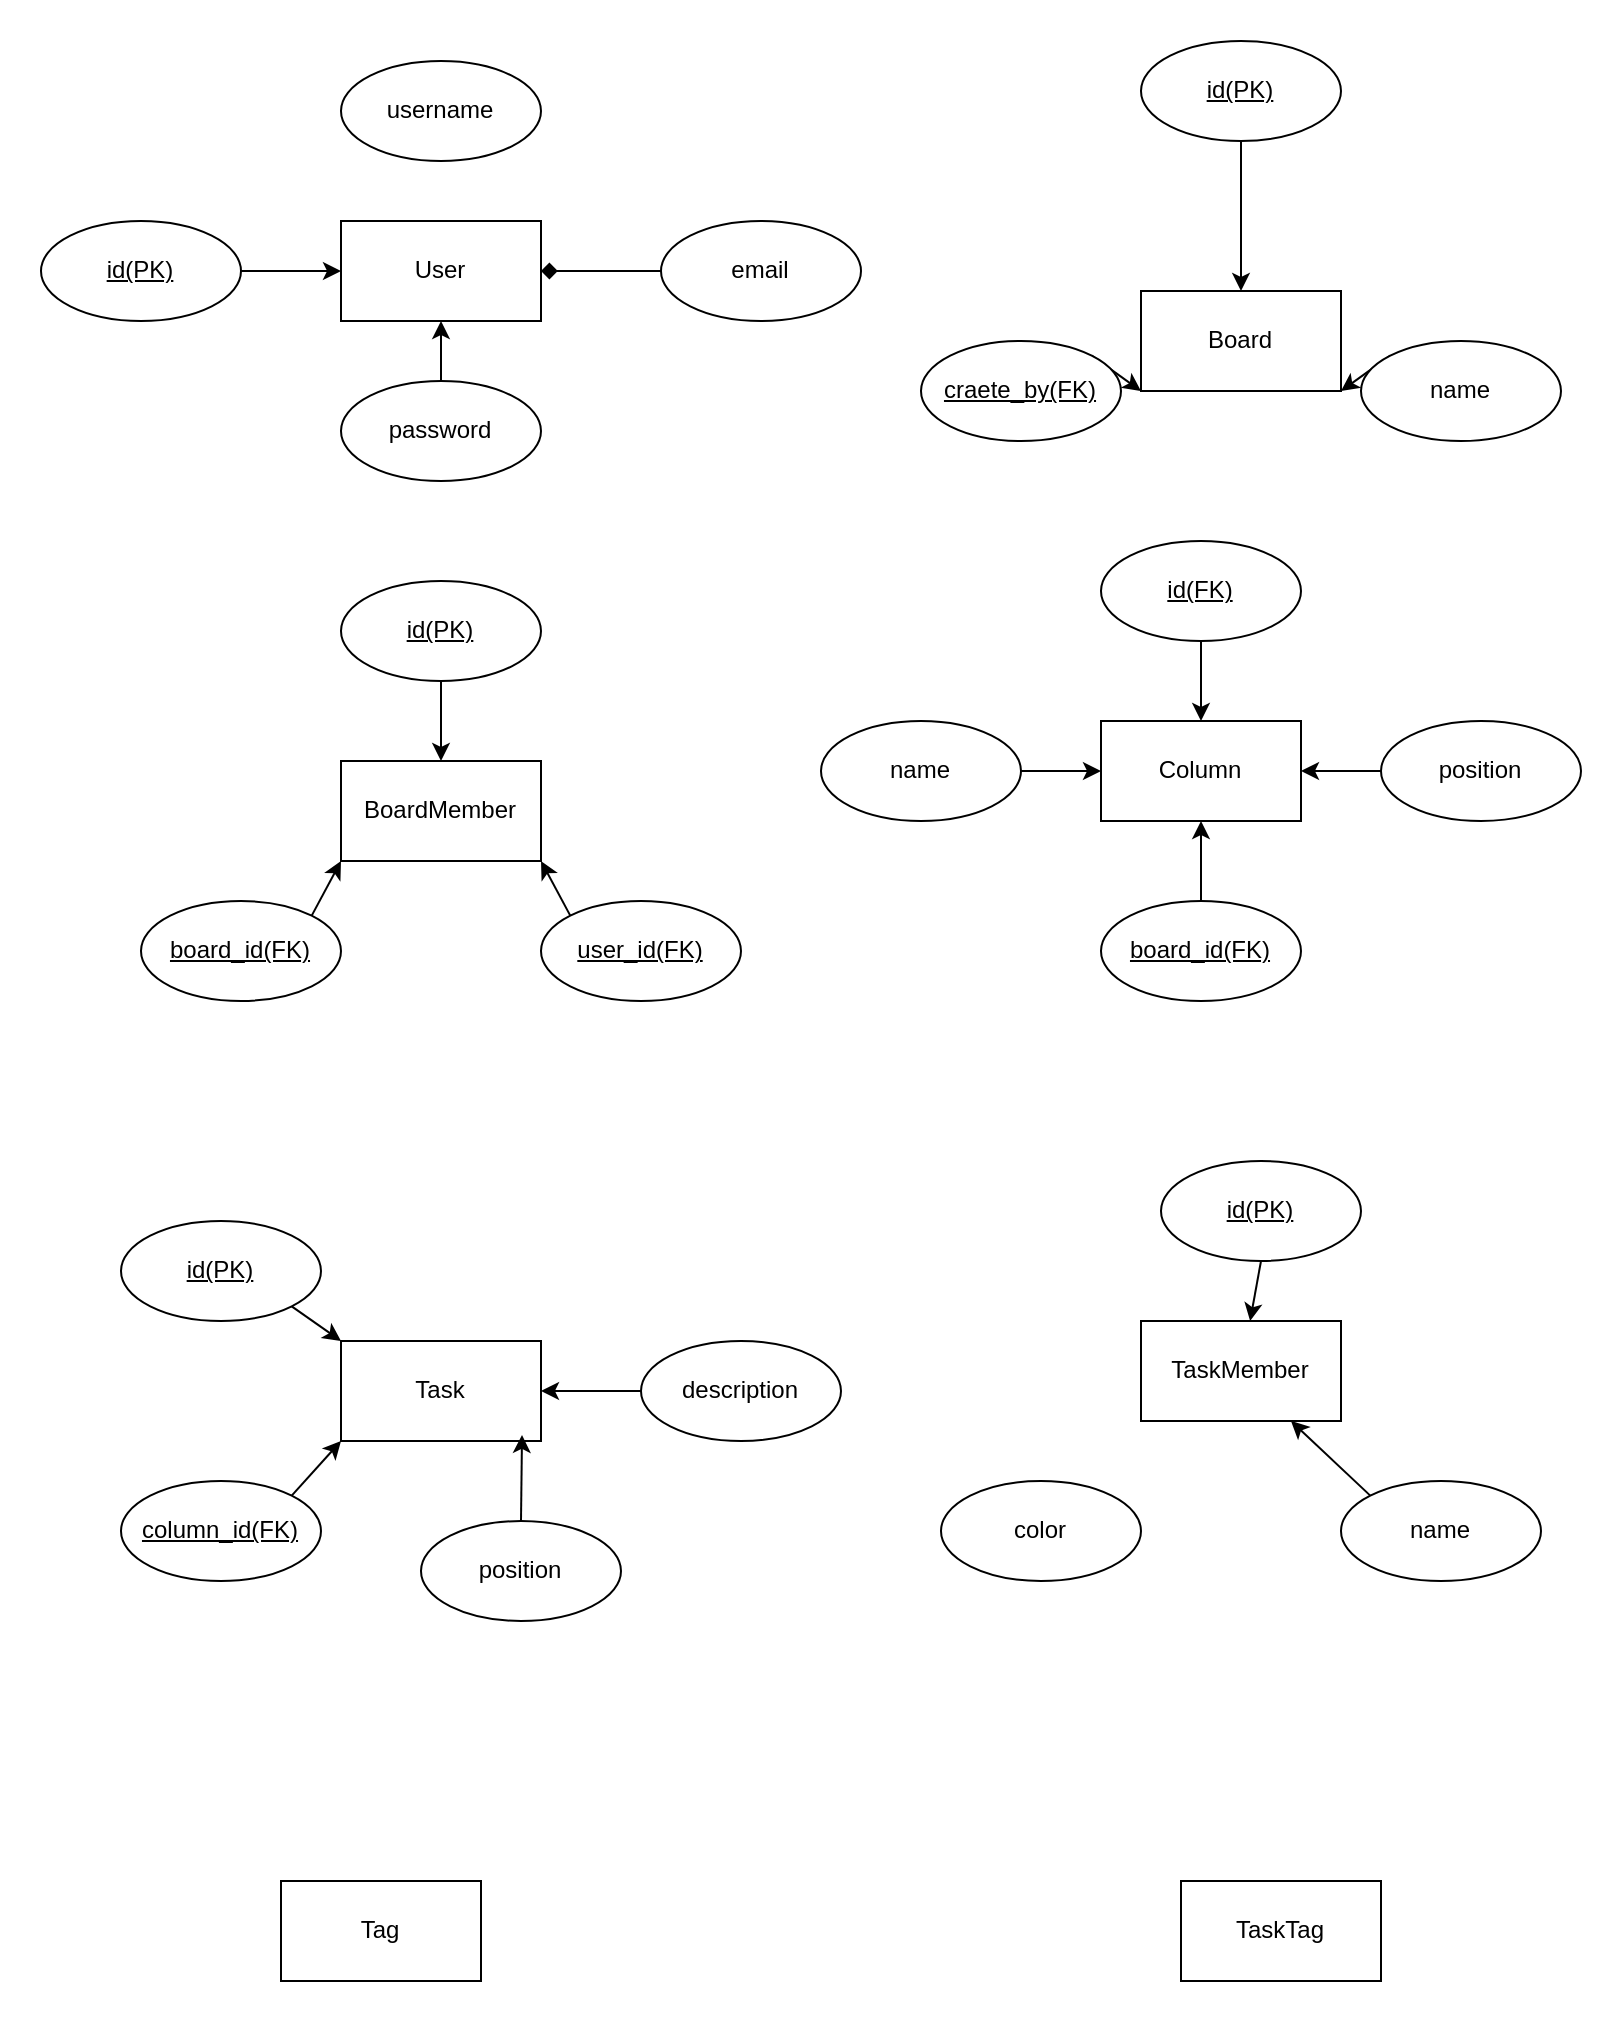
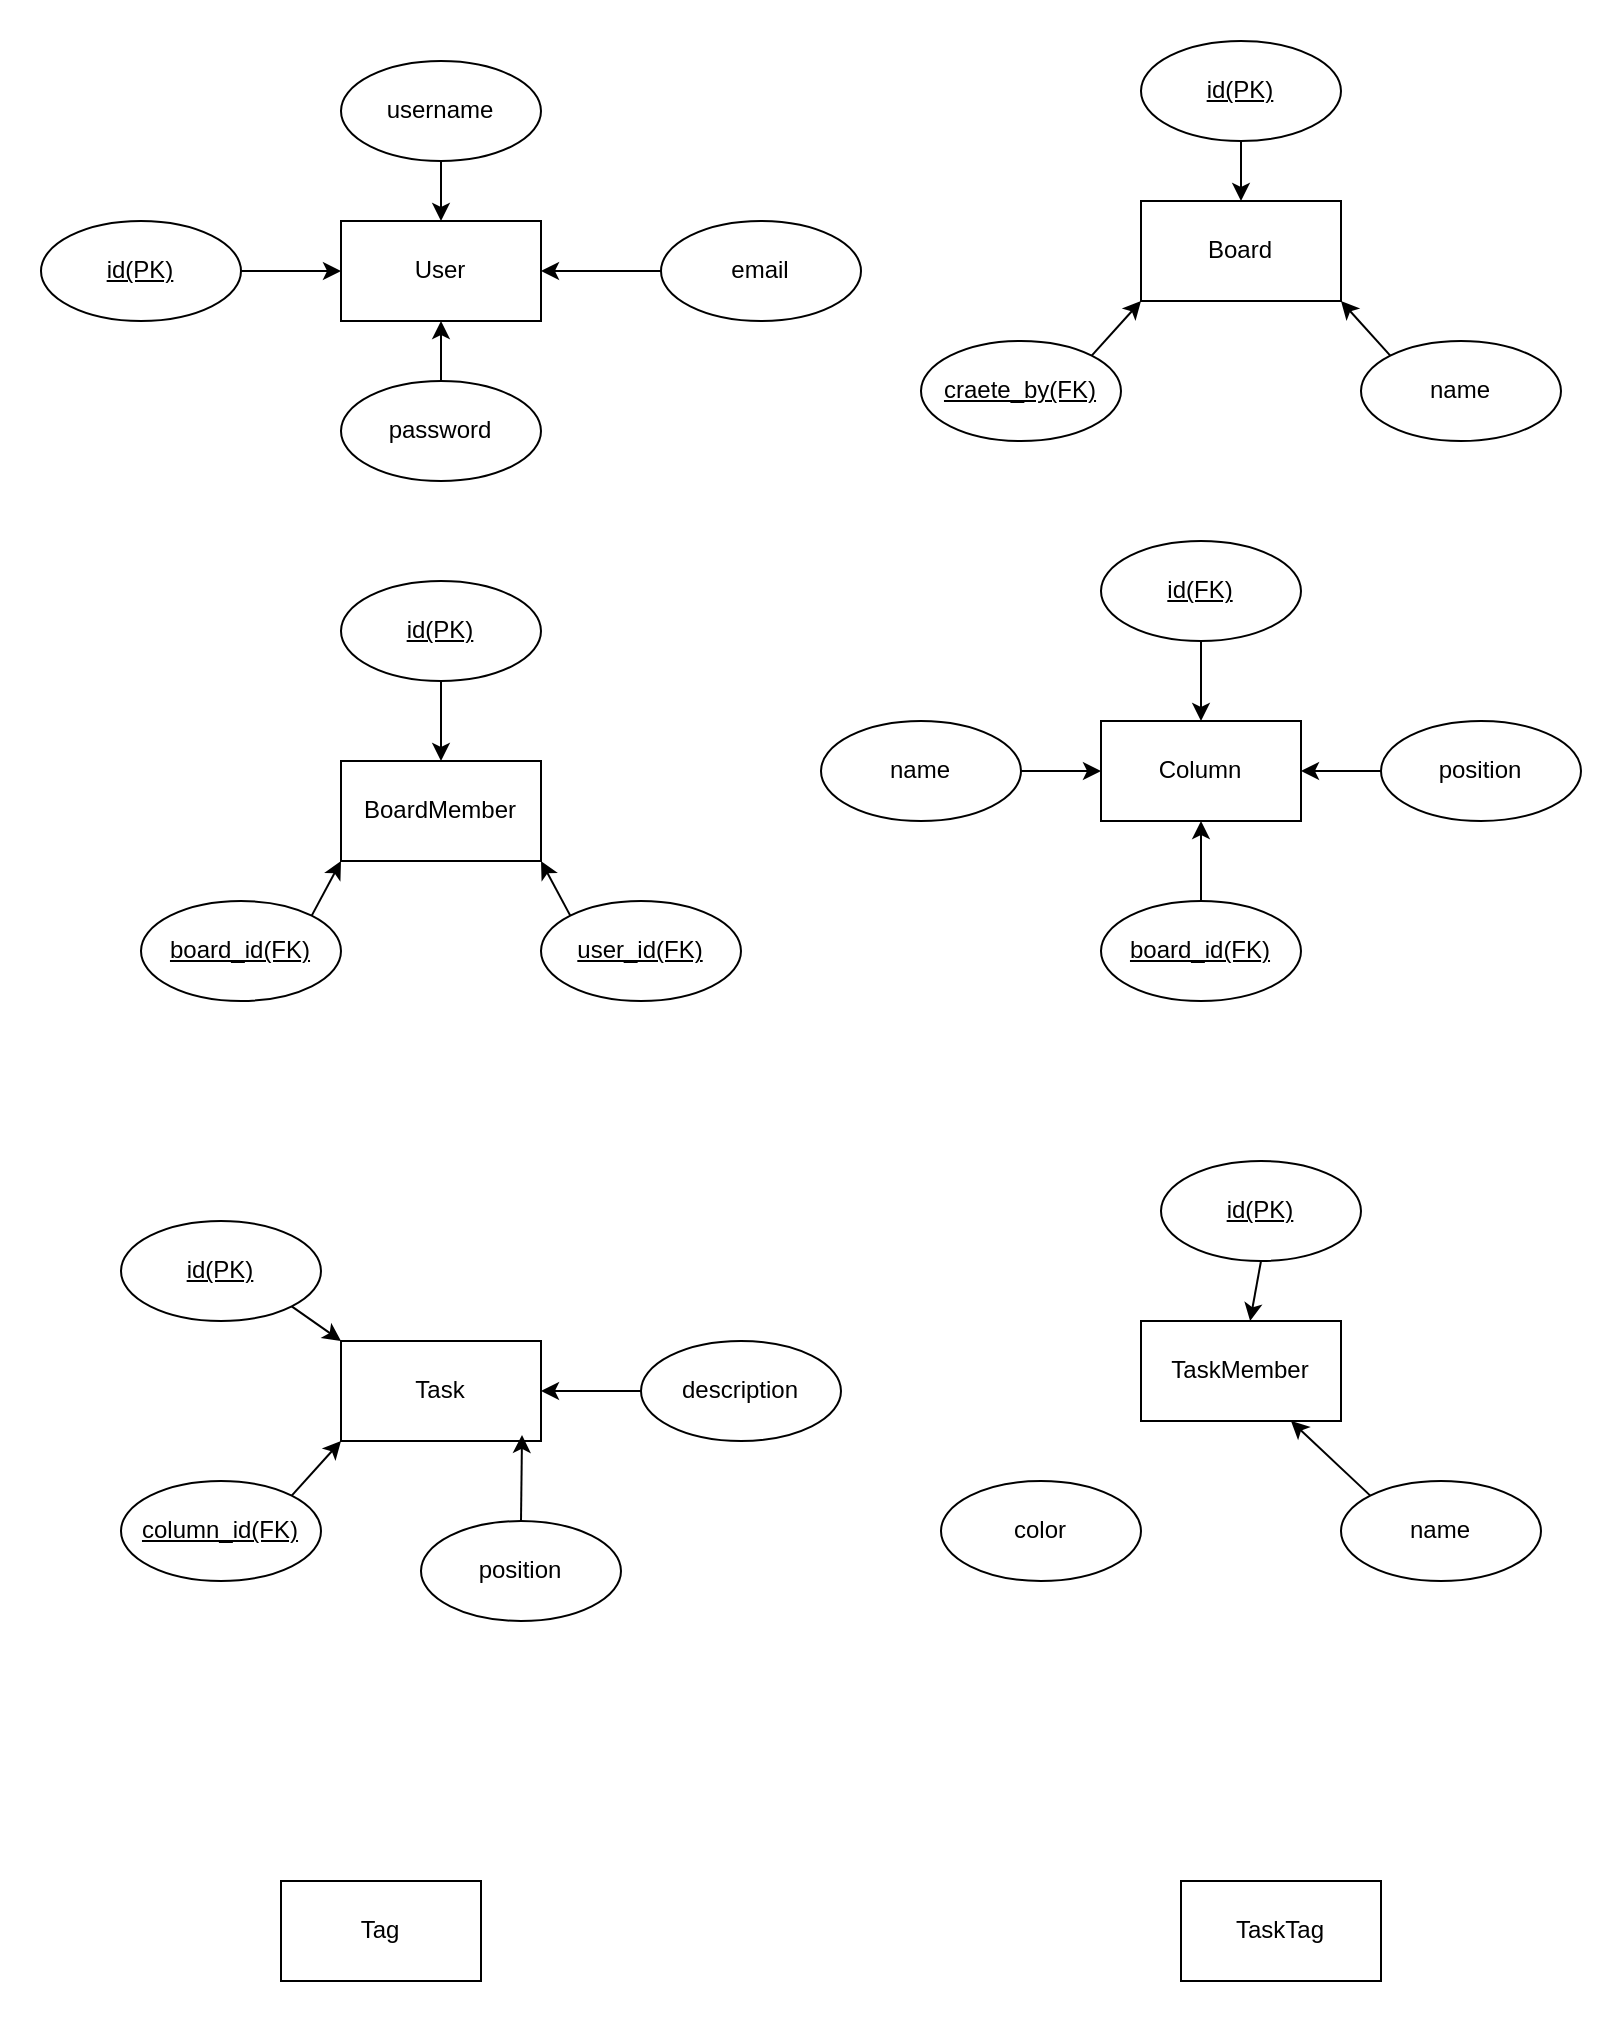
none -> (441, 184)
(557, 271) -> (556, 271)
(1241, 341) -> (1241, 251)
